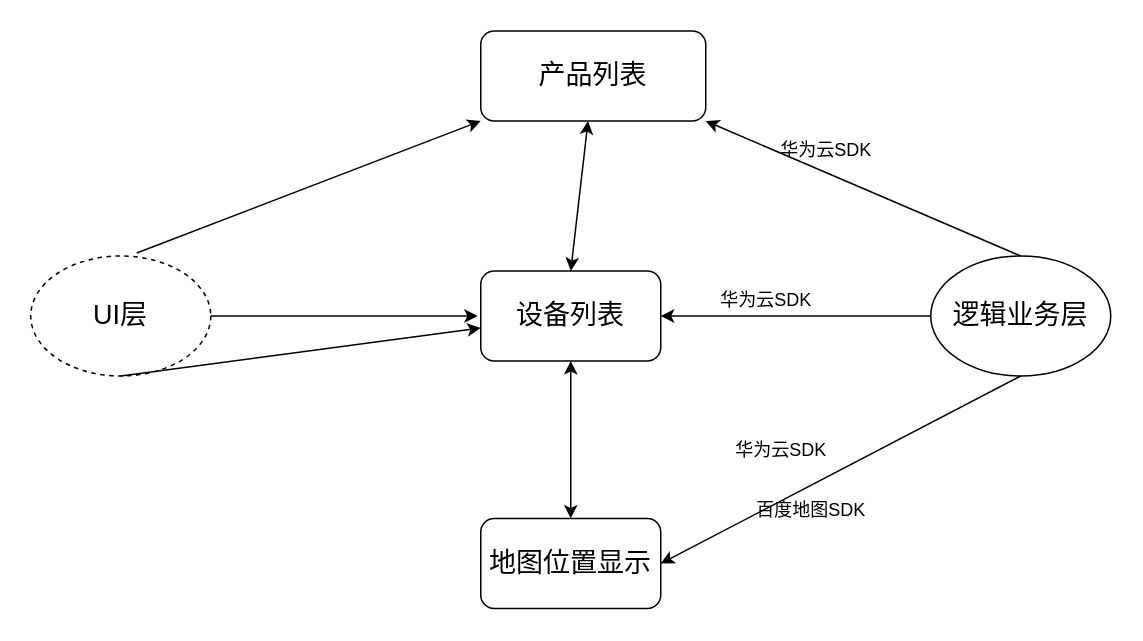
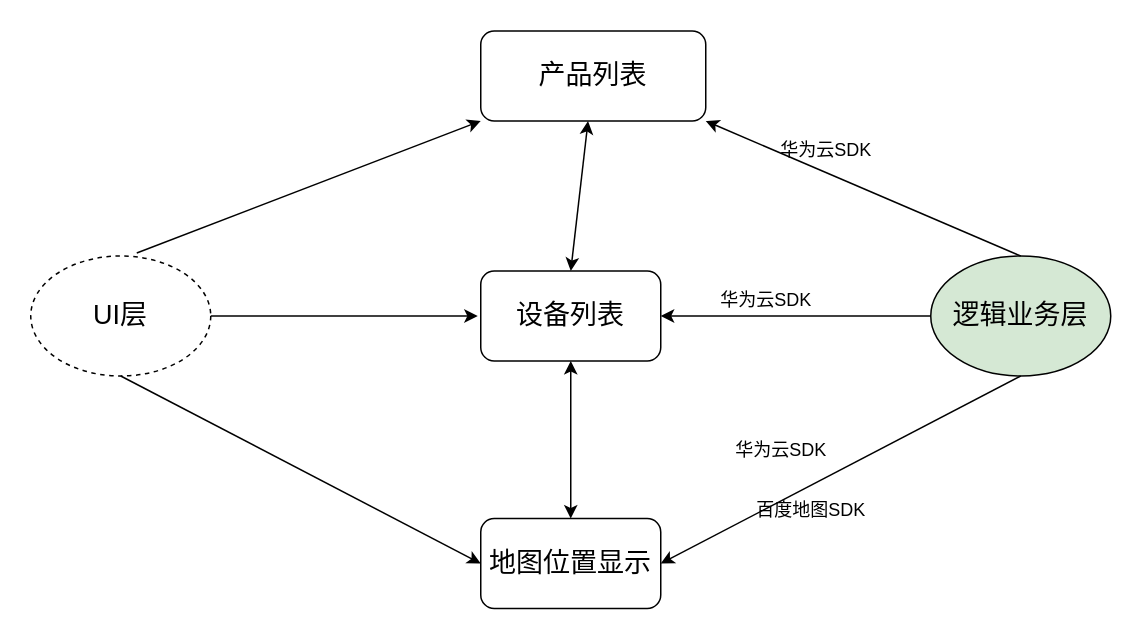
(1021, 316) -> (1021, 316)
(296, 352) -> (297, 467)
